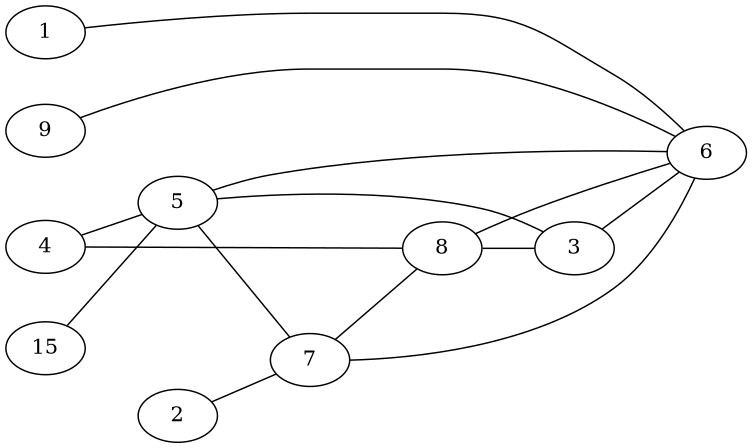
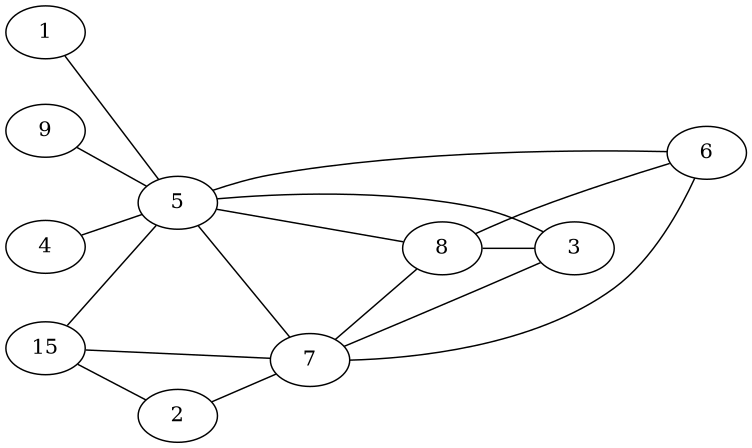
(401, 13) -> (112, 118)
(381, 69) -> (112, 167)
(641, 201) -> (443, 305)
(244, 248) -> (310, 226)
none -> (178, 354)
none -> (112, 382)
